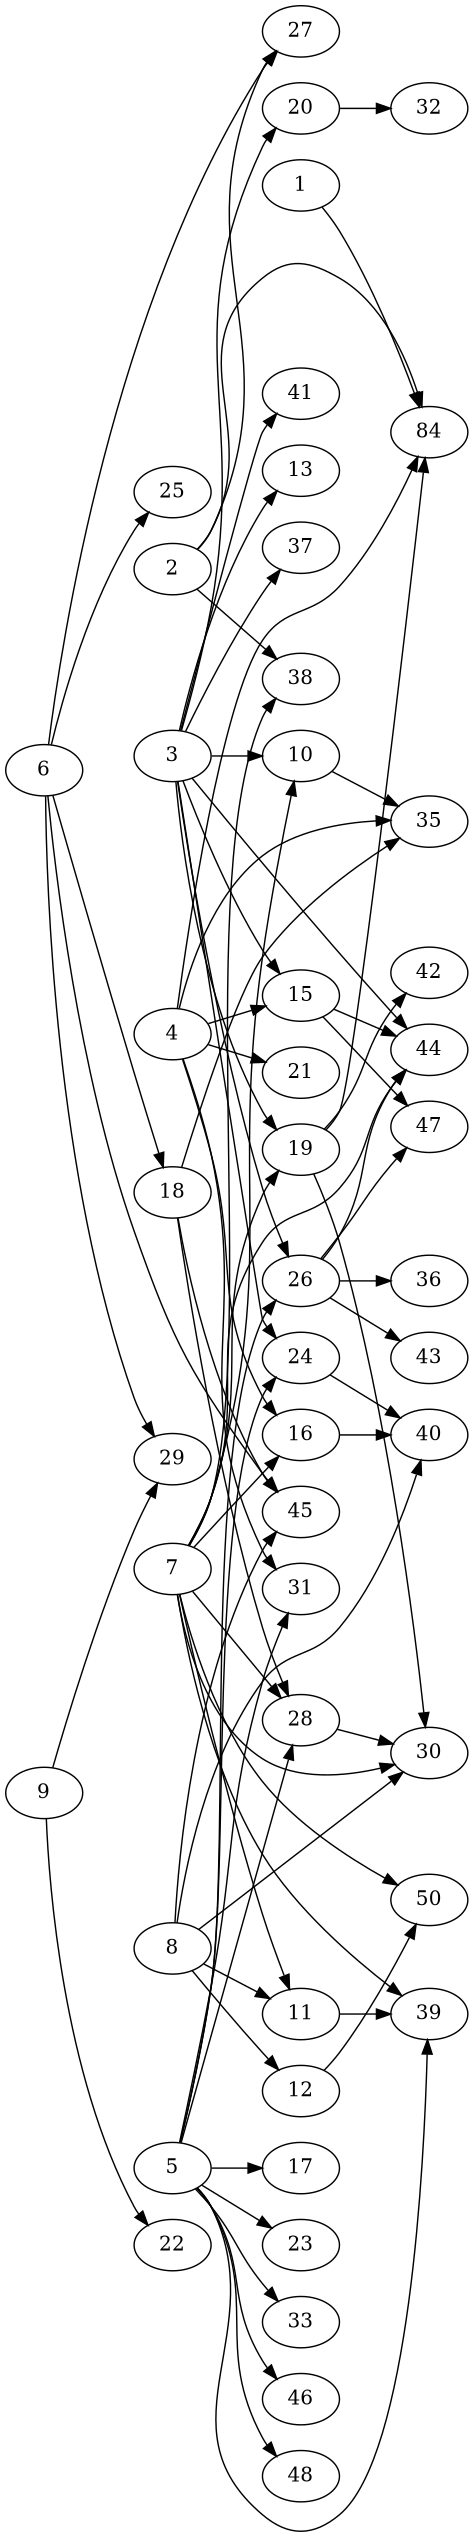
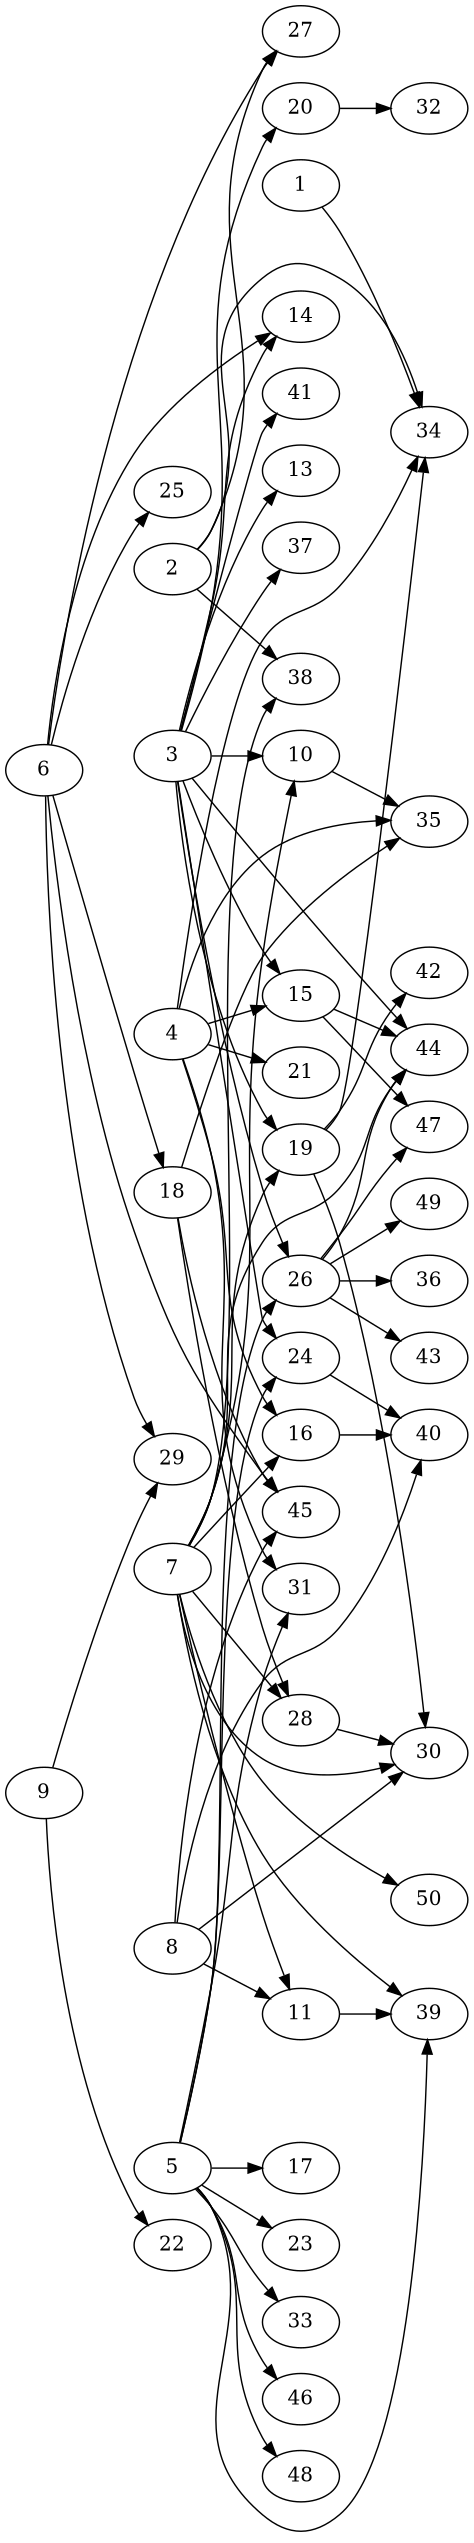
none -> (301, 317)
(429, 432) -> (429, 432)
none -> (429, 1204)
(235, 1951) -> none
(301, 2091) -> none
